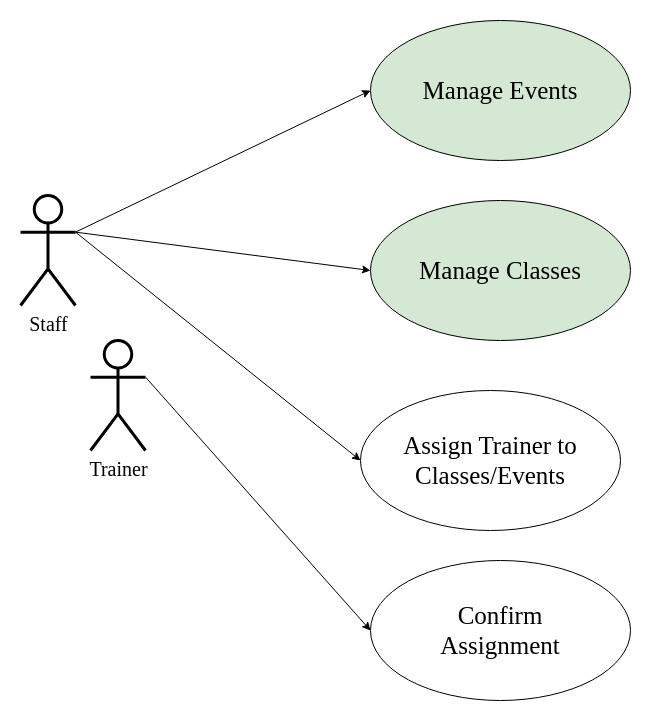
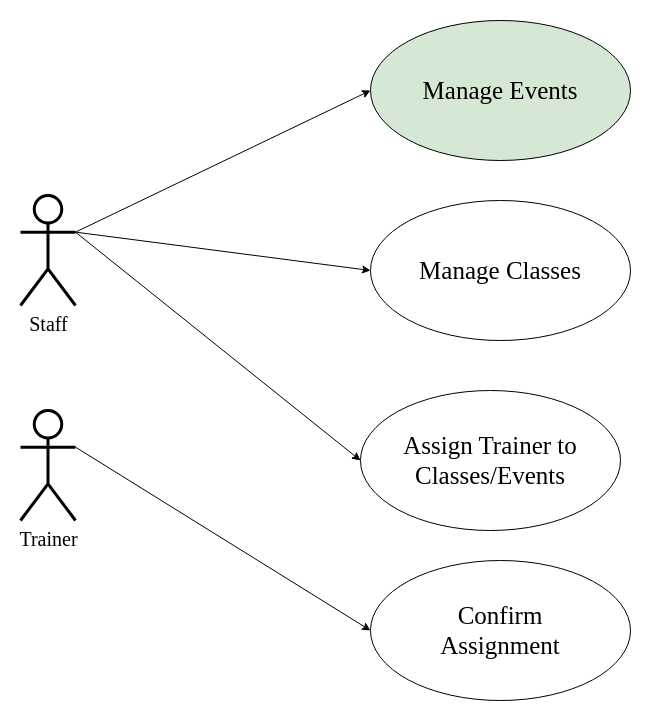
(501, 271) -> (501, 271)
(118, 396) -> (48, 466)
